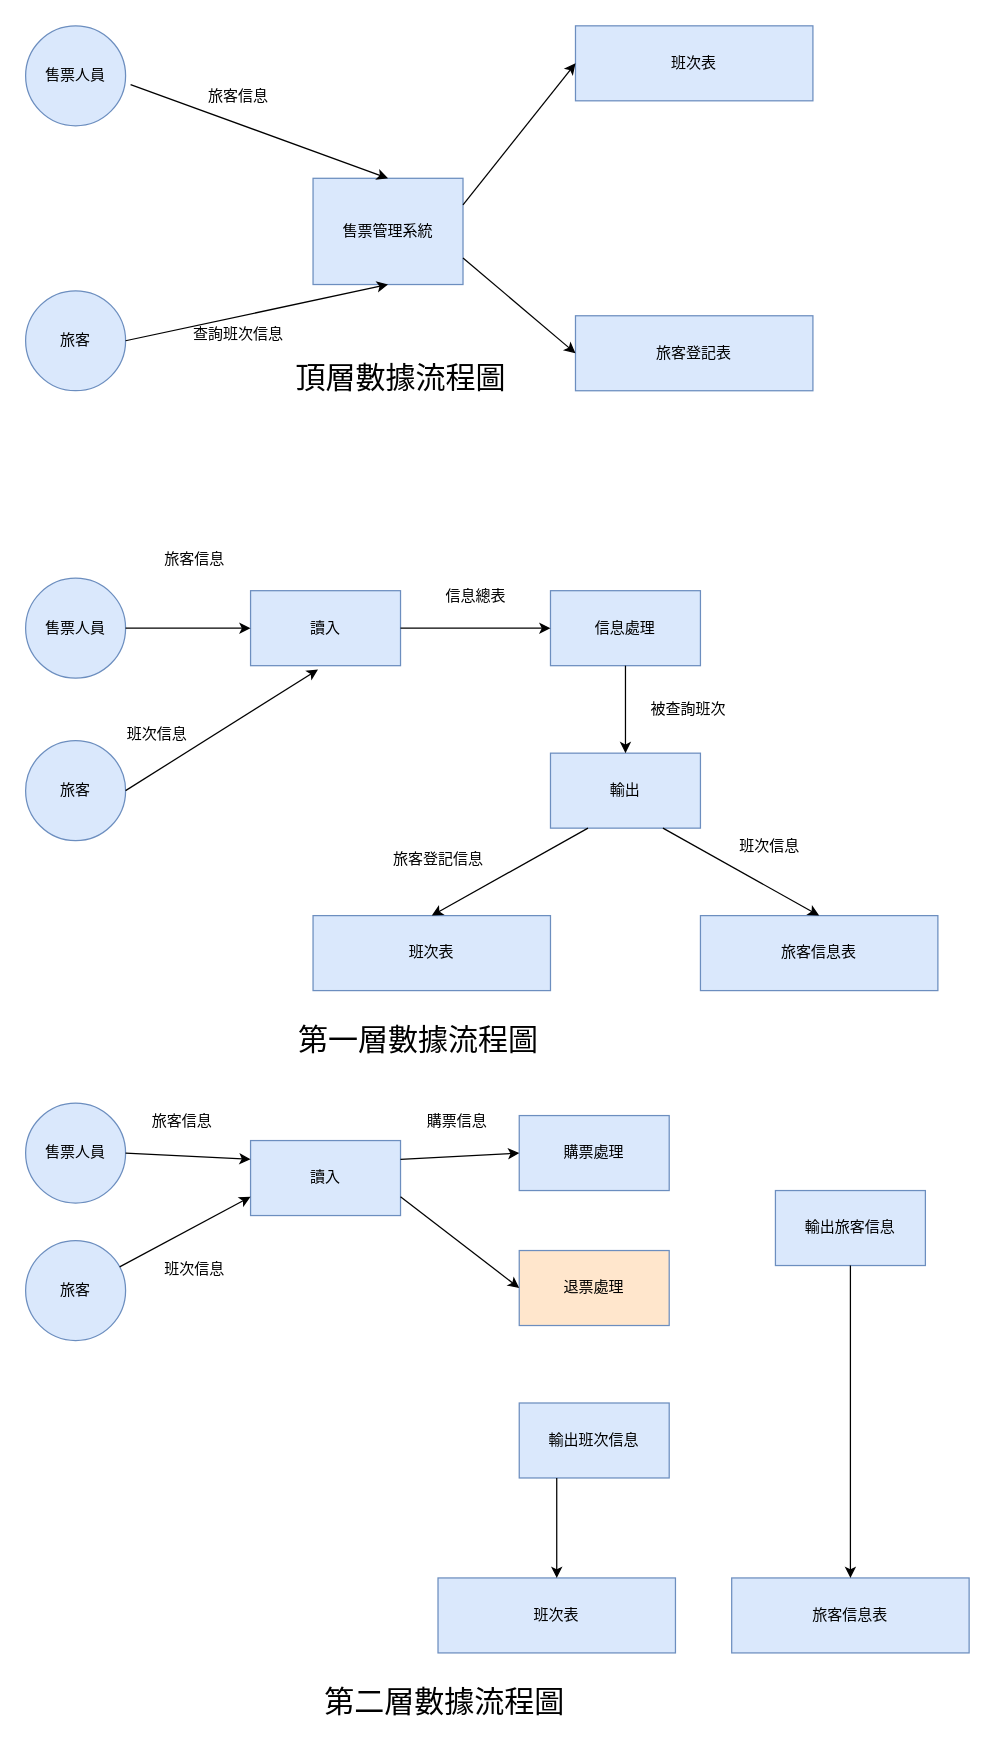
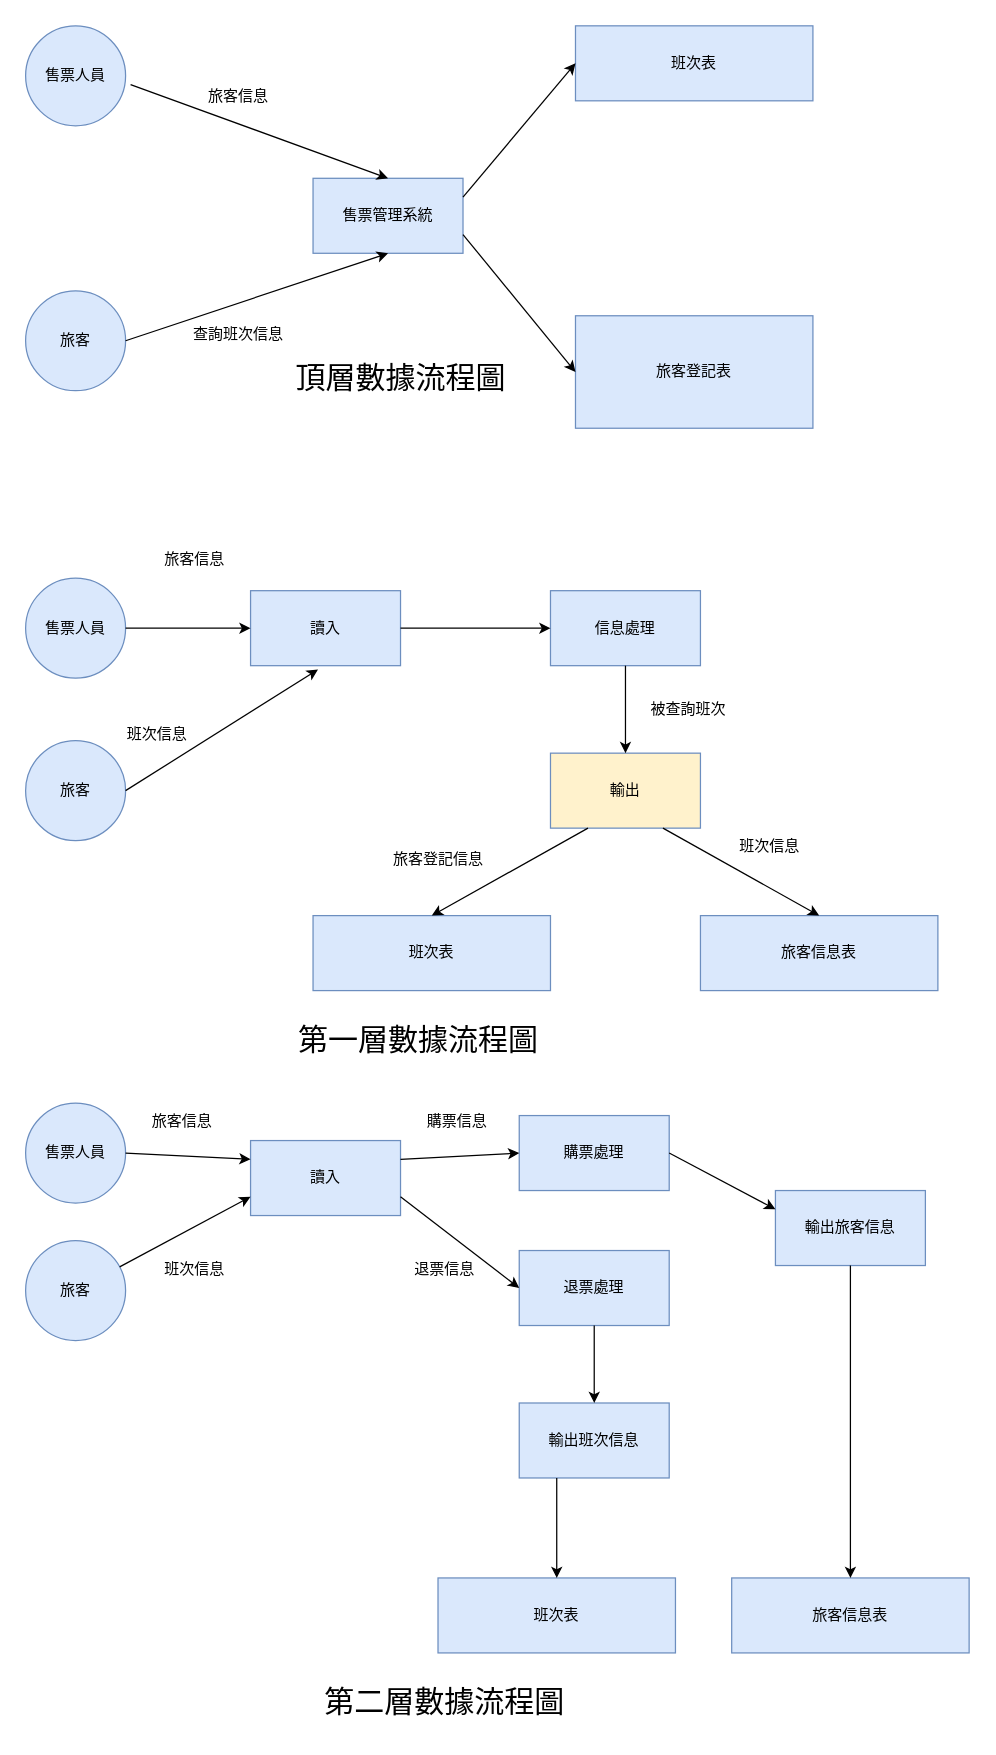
(388, 231) -> (388, 216)
(694, 353) -> (694, 372)
(476, 597) -> none
(626, 791) -> (626, 791)
none -> (719, 1179)
none -> (444, 1269)
(594, 1288) -> (594, 1288)
none -> (594, 1360)
